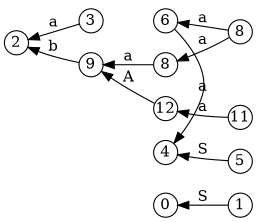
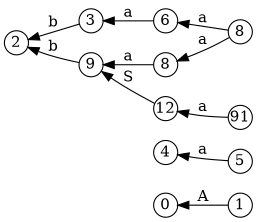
(54, 22) -> (54, 22)
(128, 77) -> (128, 77)
(203, 80) -> (134, 21)
(240, 117) -> (240, 117)
(203, 150) -> (203, 150)
(203, 197) -> (203, 197)
